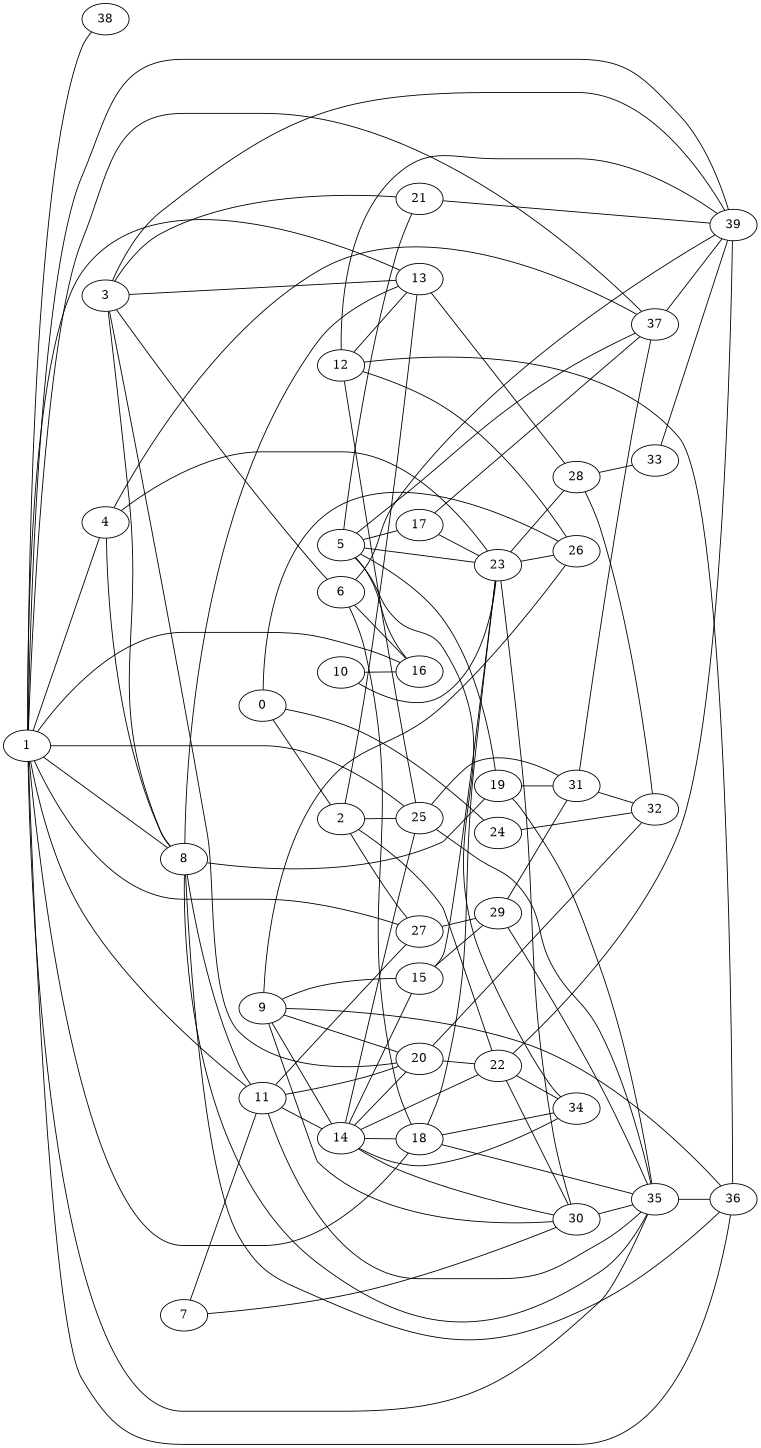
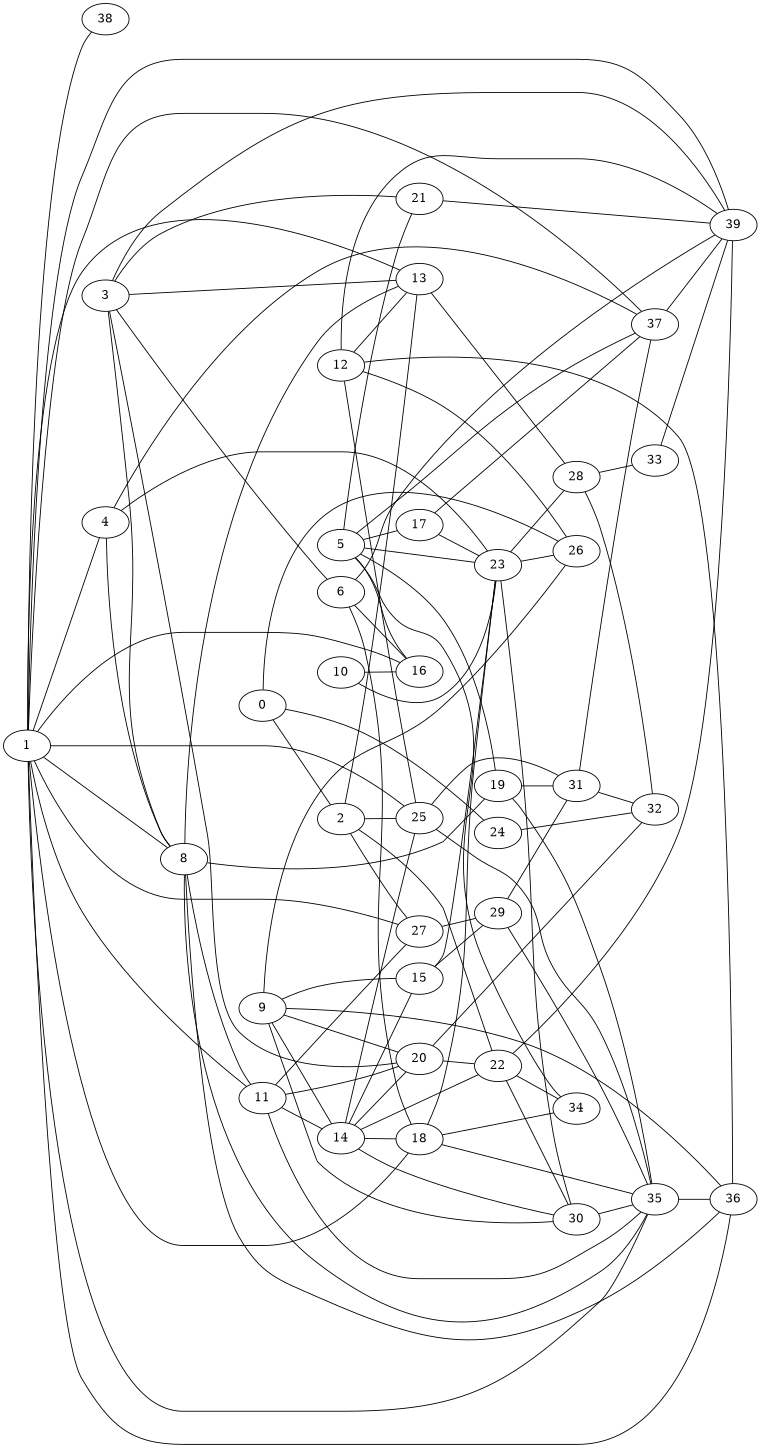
(461, 1159) -> none
(184, 1315) -> none
